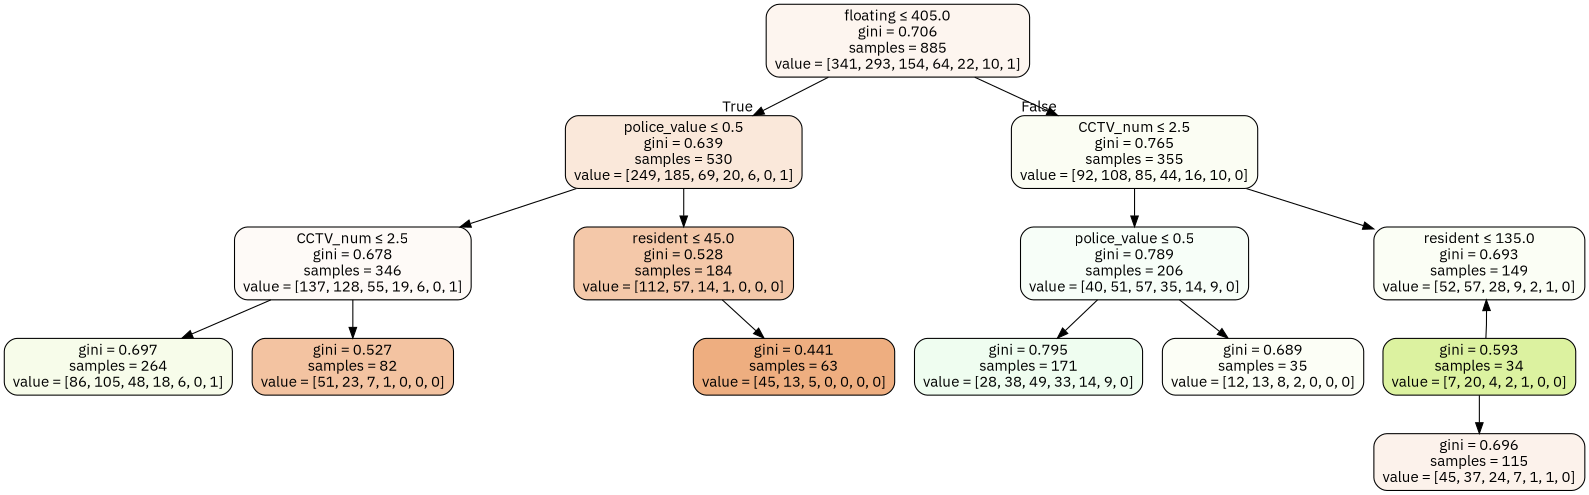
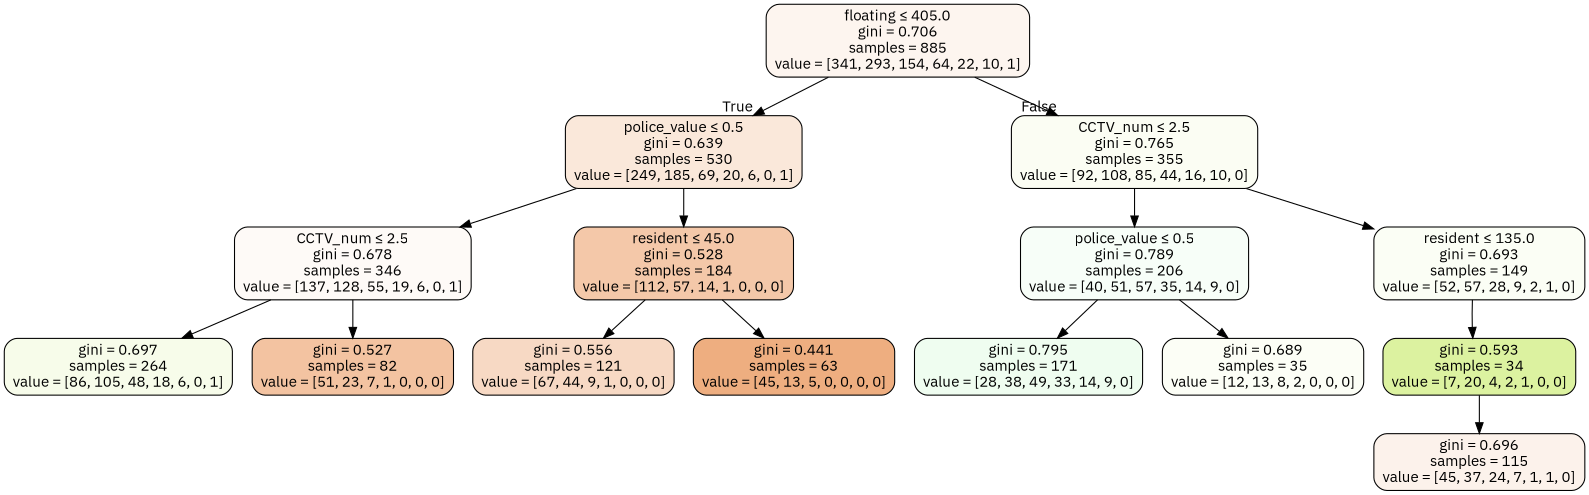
(1486, 324) -> (1472, 314)
none -> (573, 367)
